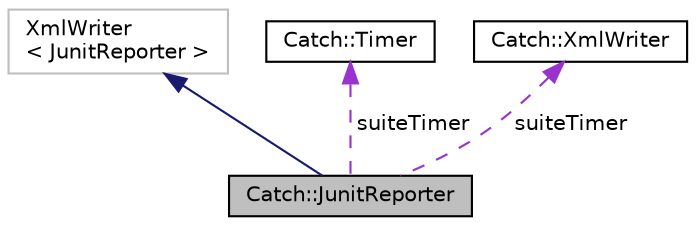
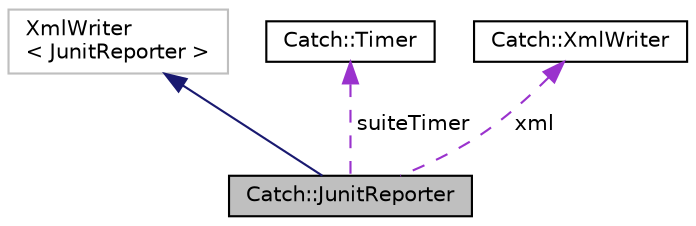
(568, 125) -> (532, 125)
